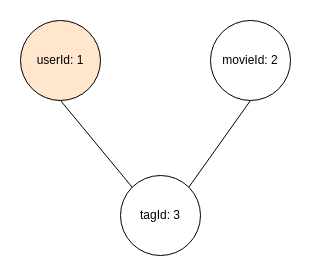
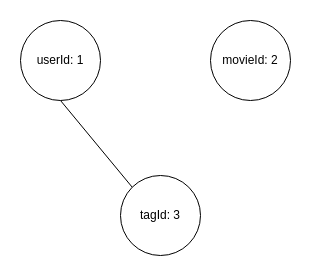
(61, 61) -> (61, 61)
(220, 144) -> none
